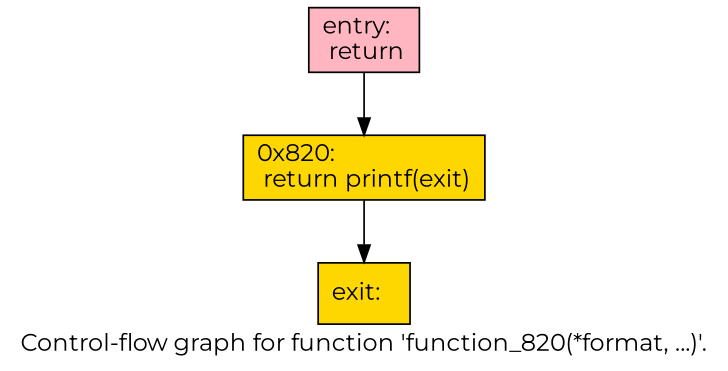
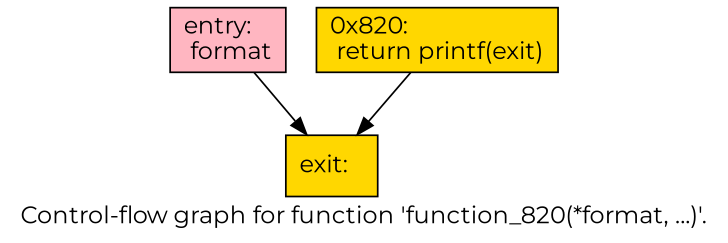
(364, 52) -> (228, 52)
(364, 95) -> (275, 97)
